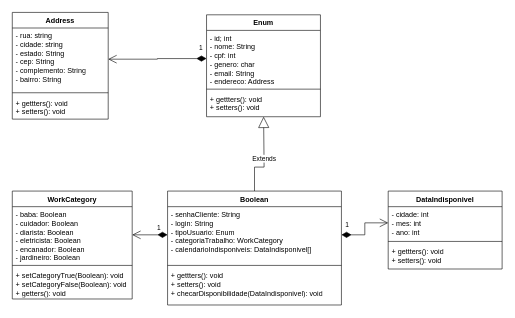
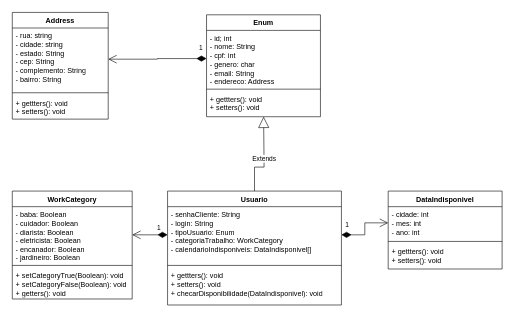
(255, 200) -> (255, 200)
